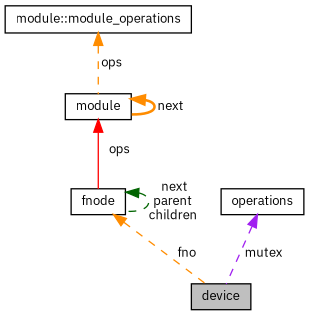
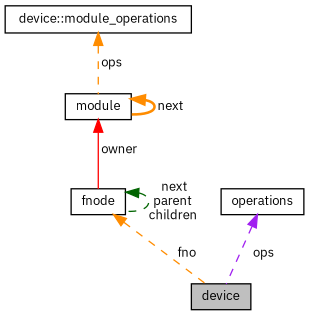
(98, 19) -> (98, 19)
(118, 150) -> (118, 150)
(262, 253) -> (262, 253)
